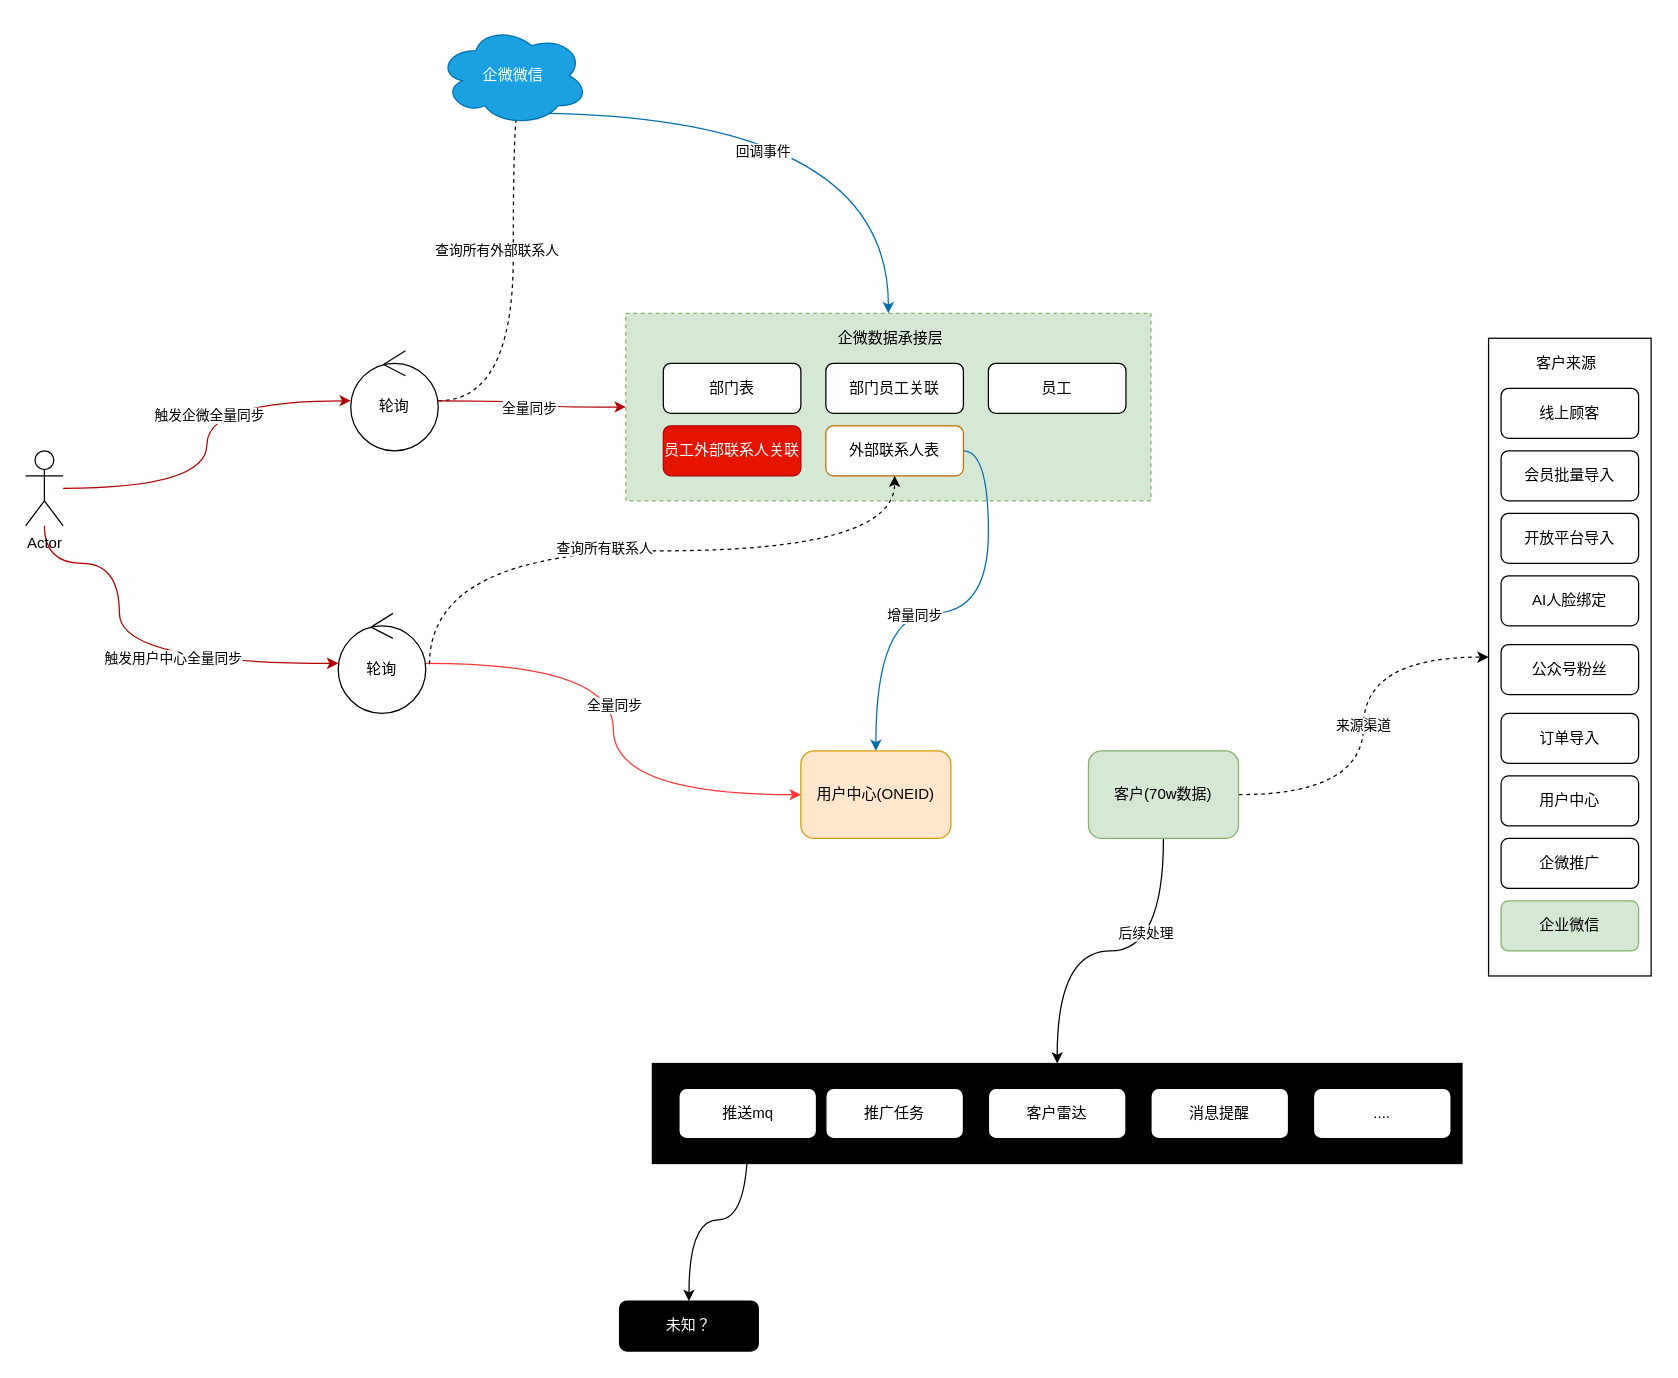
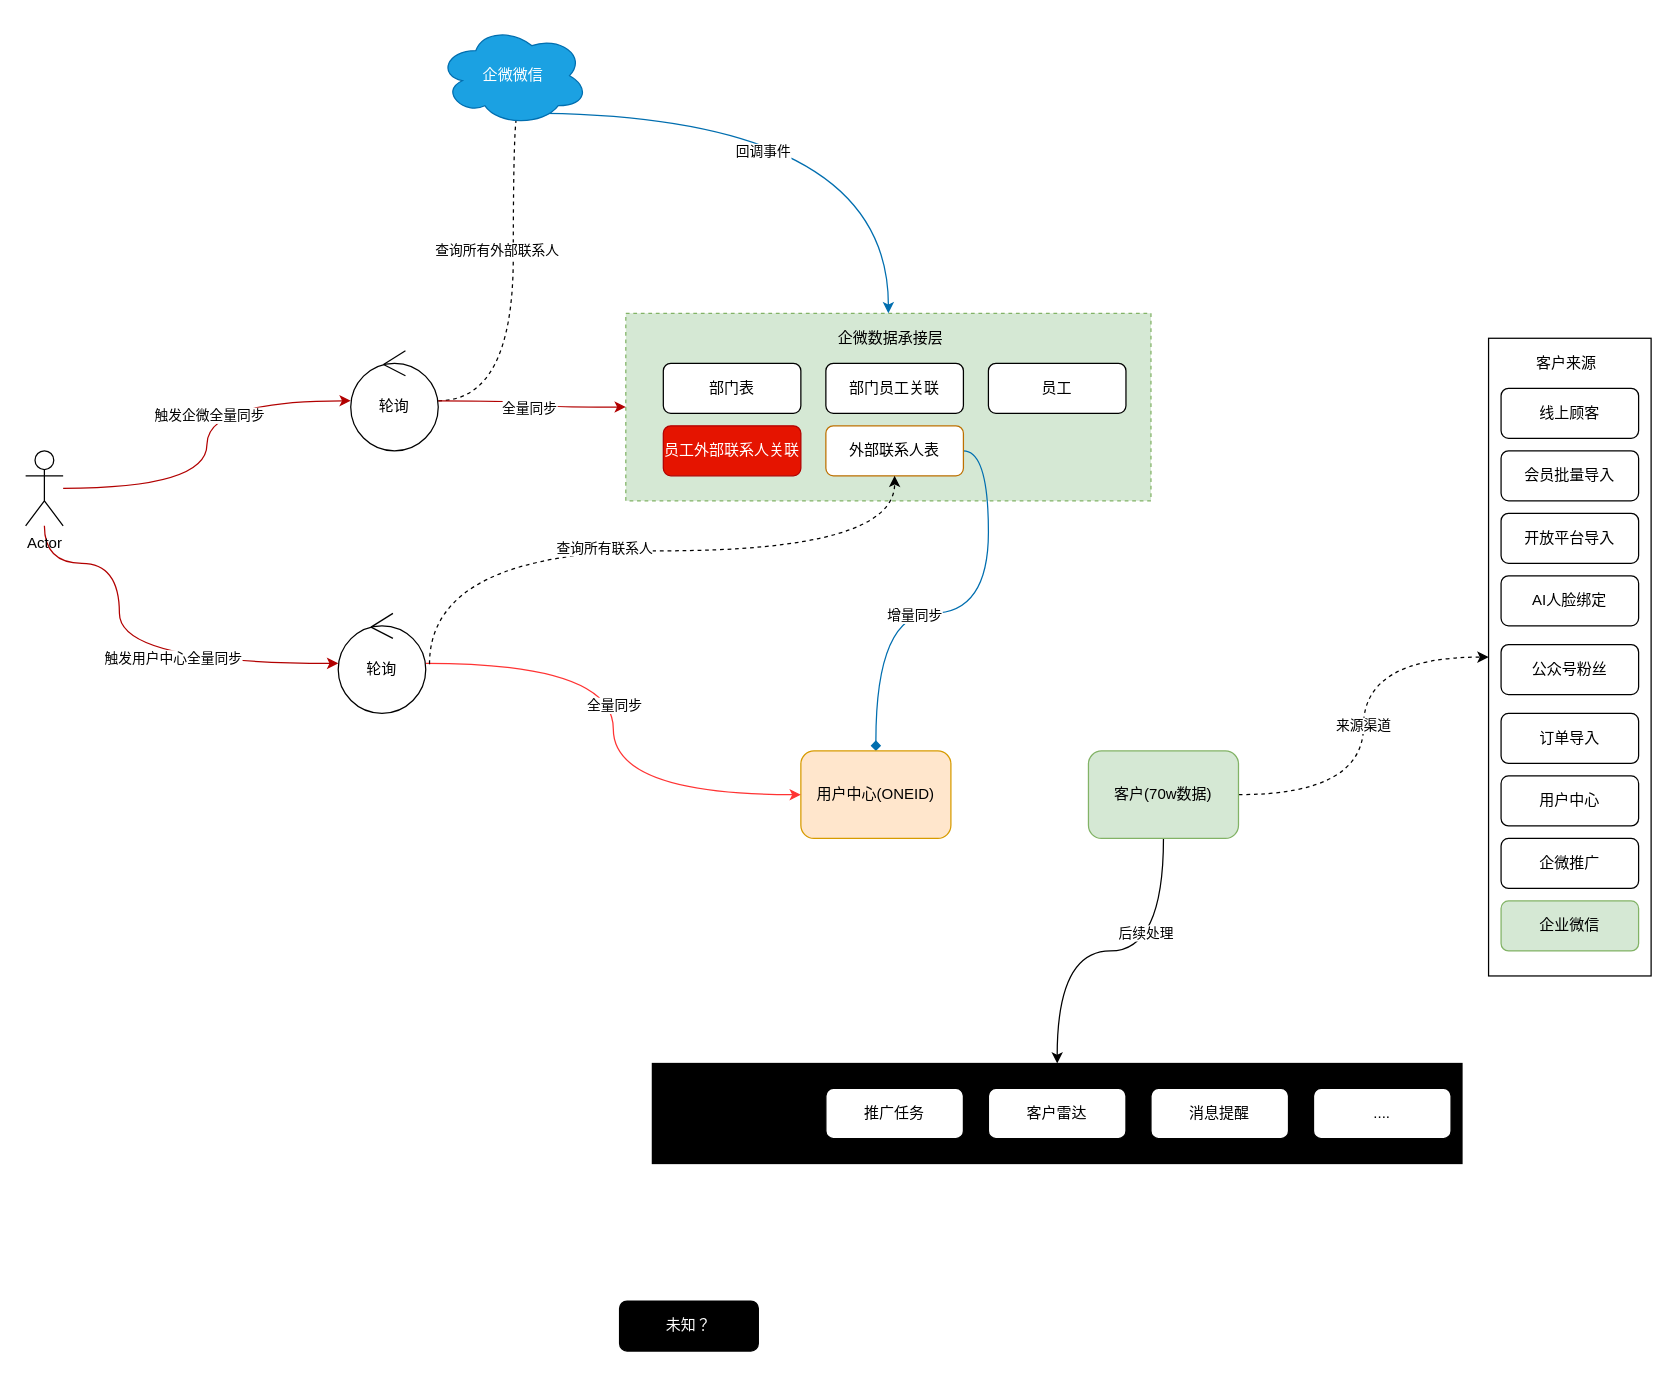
(876, 741) -> (876, 740)
(748, 1113) -> none
(710, 1221) -> none
